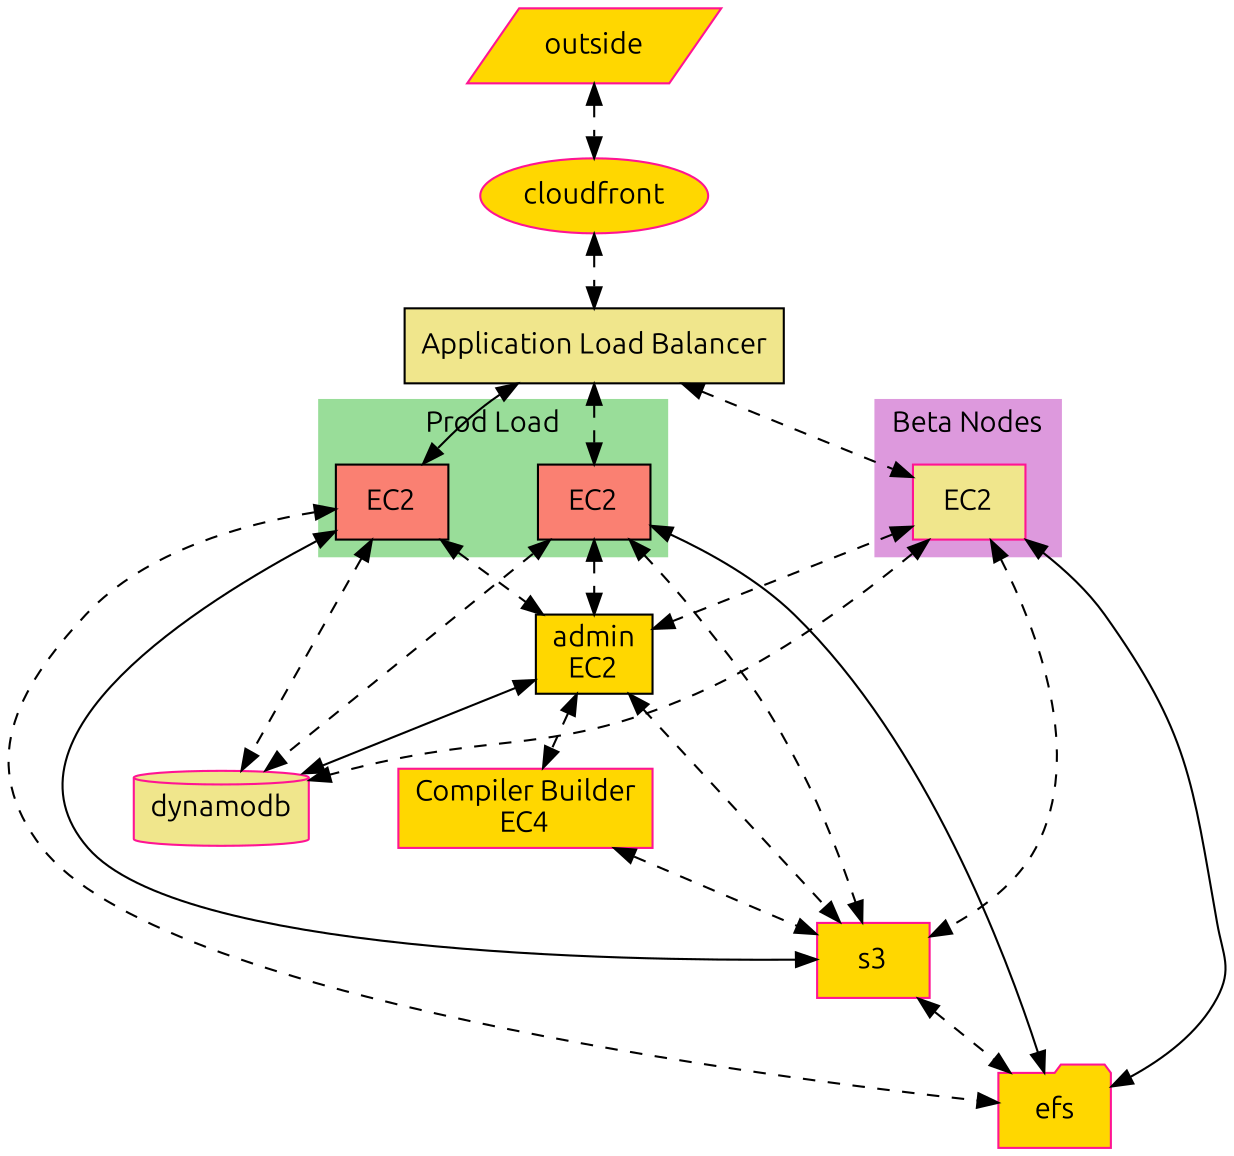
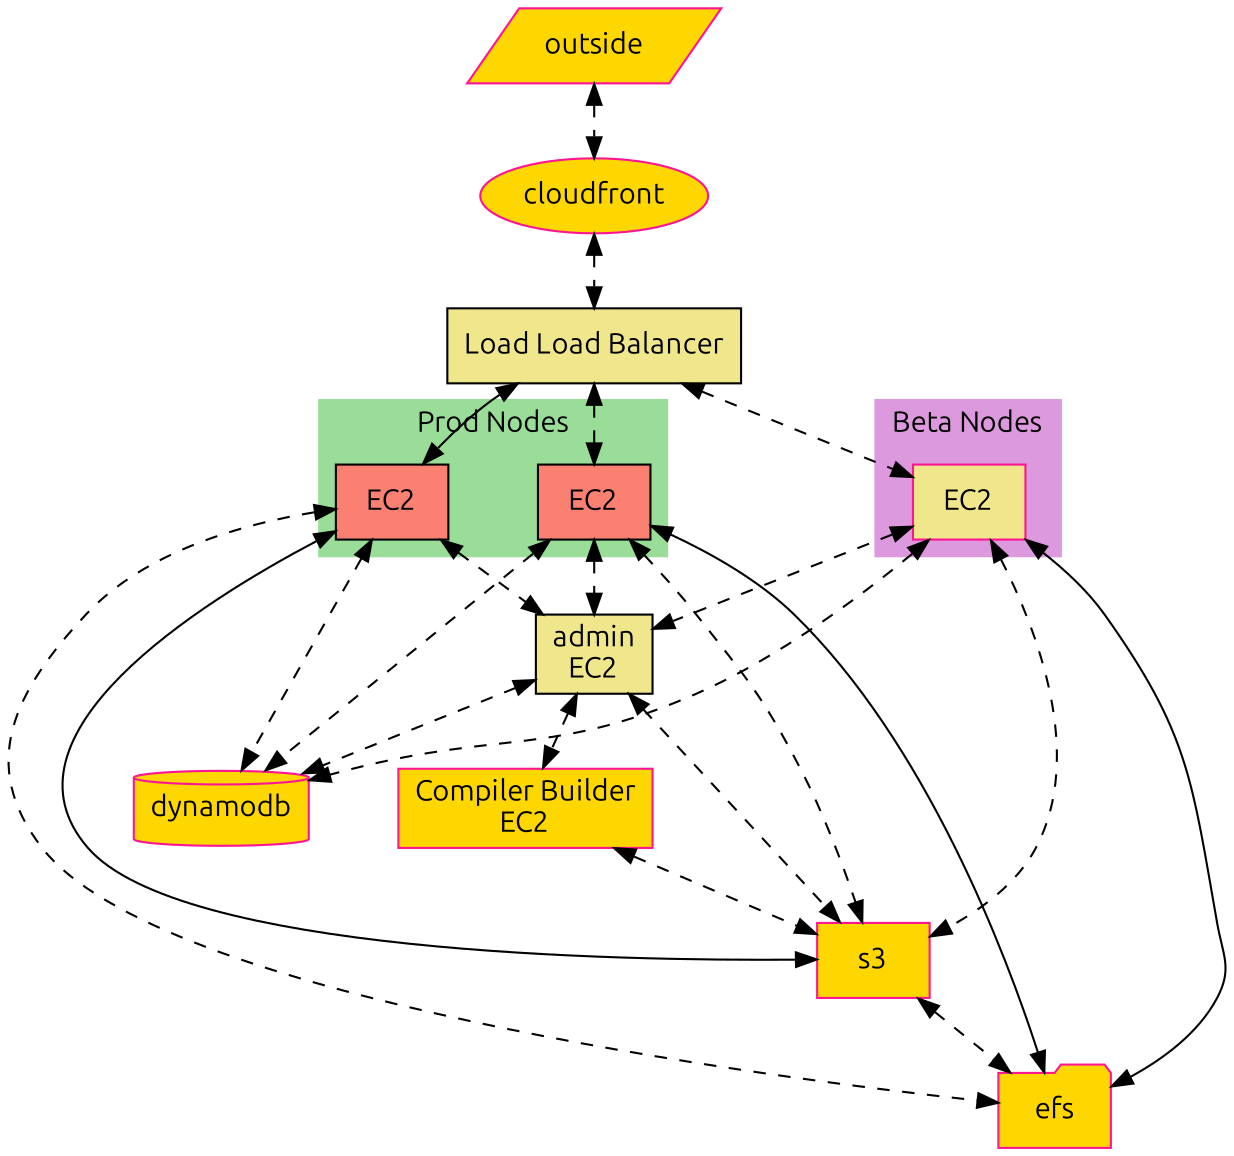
(594, 346) -> (594, 346)
(493, 424) -> (493, 424)
(594, 654) -> (594, 654)
(419, 727) -> (419, 727)
(221, 808) -> (221, 808)
(525, 808) -> (525, 808)
